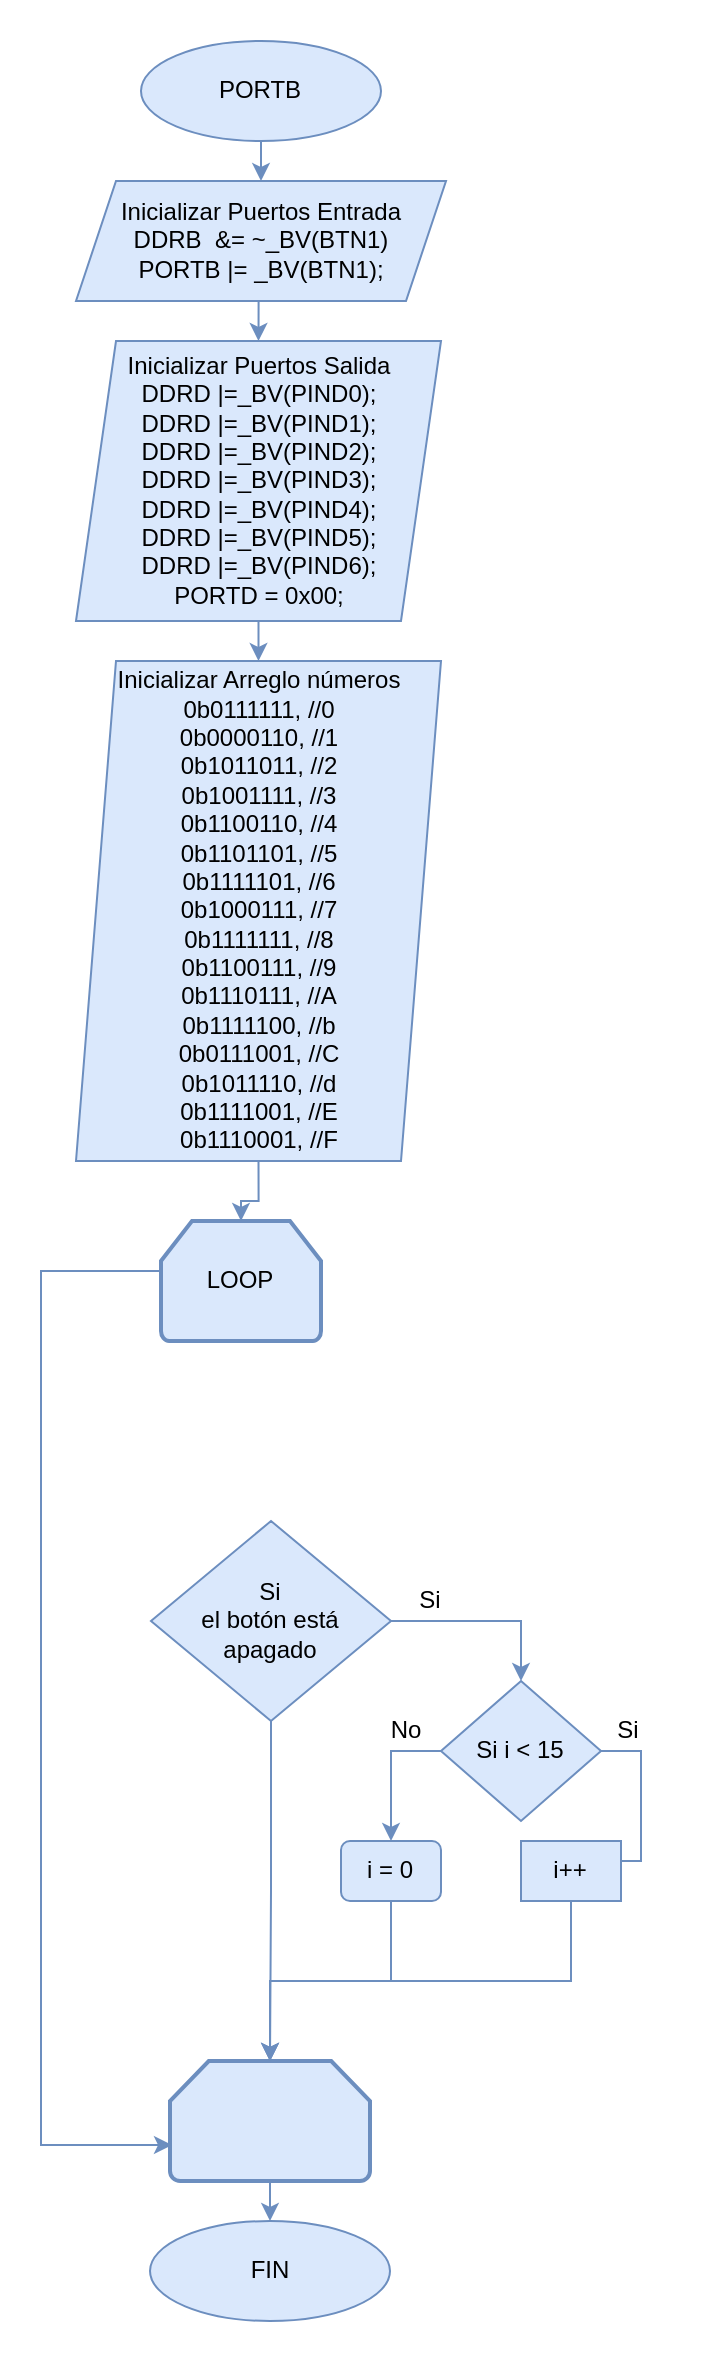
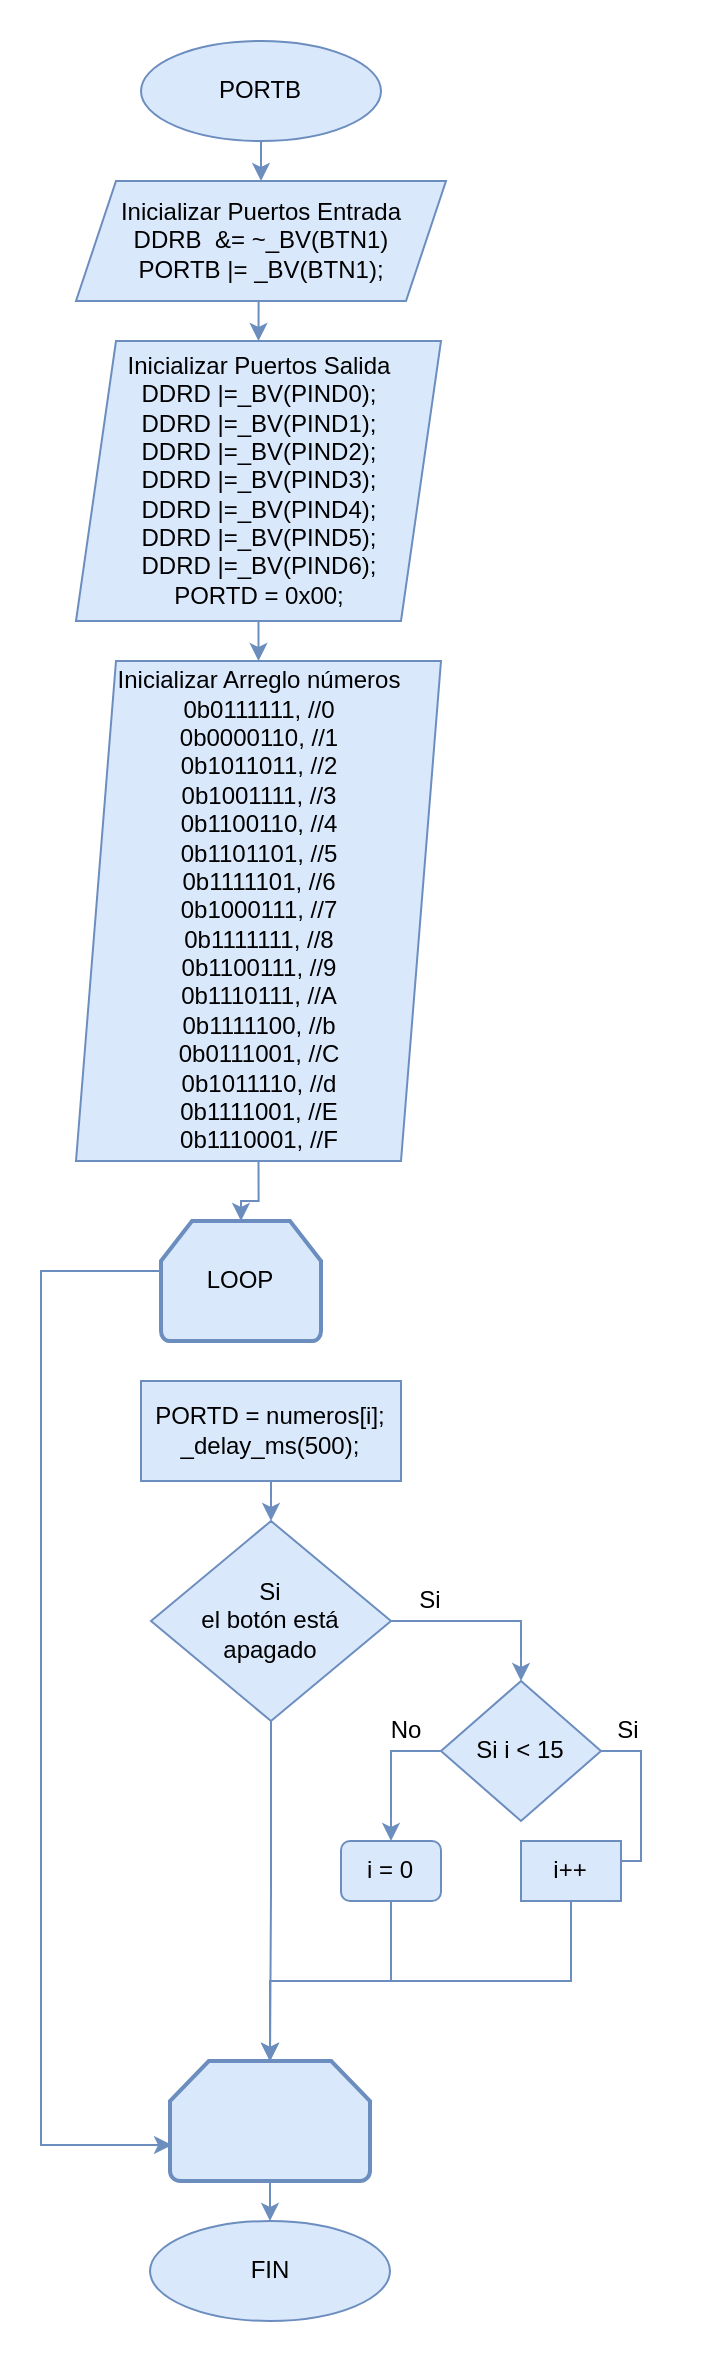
none -> (271, 1431)
none -> (271, 1494)
